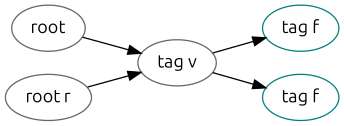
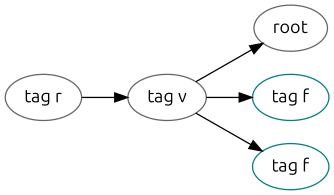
(106, 44) -> (224, 66)
(48, 97) -> (43, 97)
